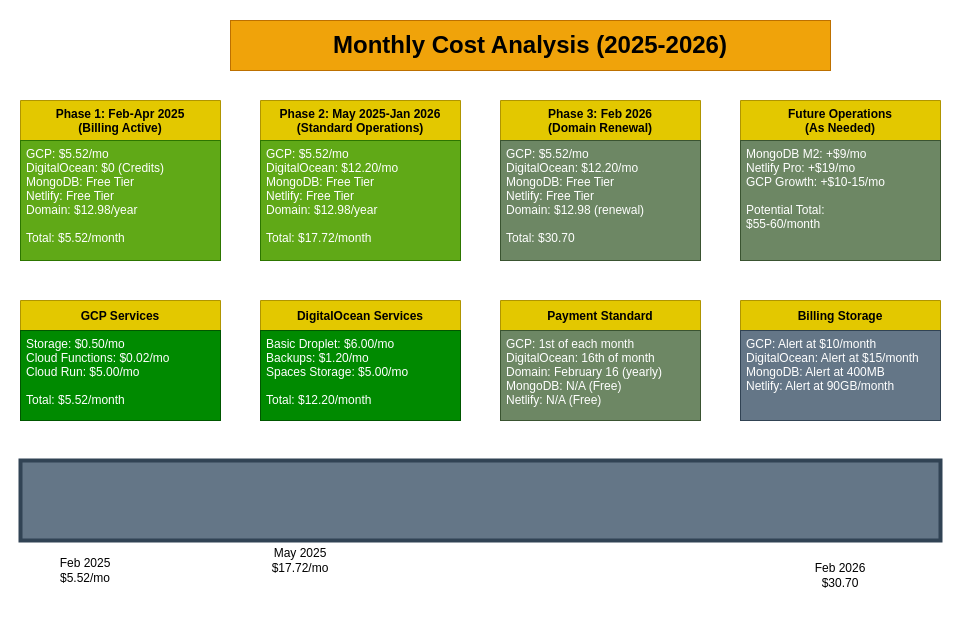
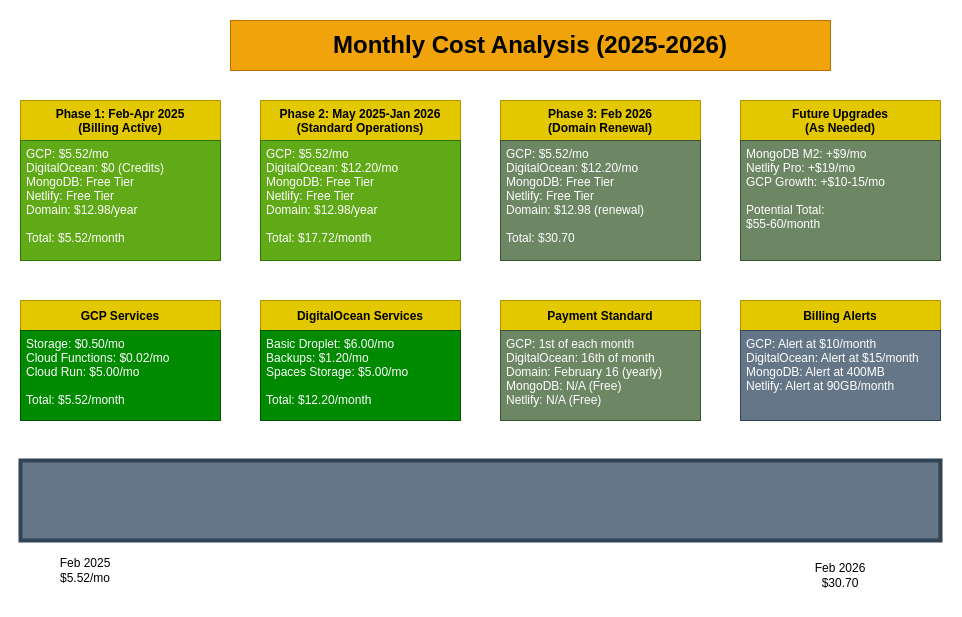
(840, 114) -> (840, 114)
(840, 316) -> (840, 316)
(301, 561) -> none
